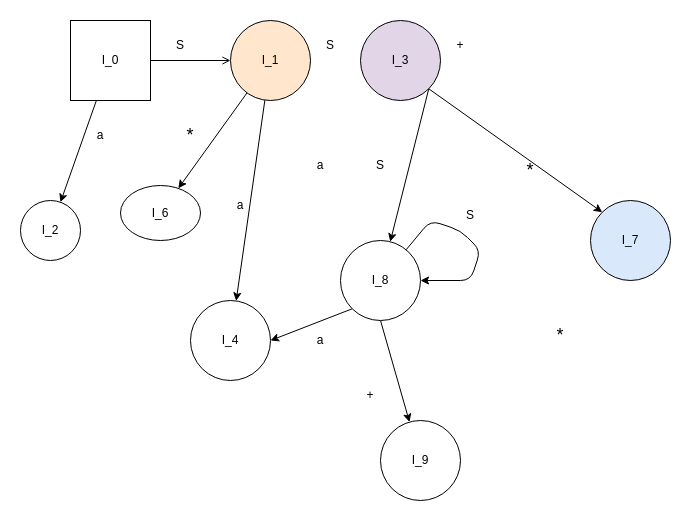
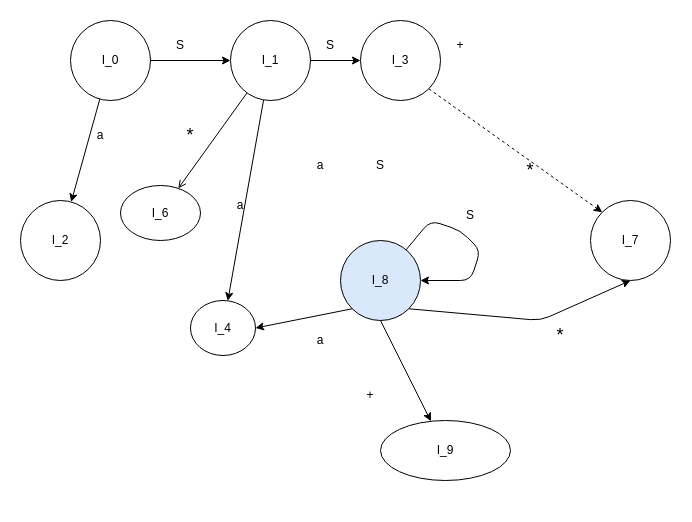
(111, 61) -> (111, 61)
(224, 61) -> (222, 61)
(271, 61) -> (271, 61)
none -> (332, 61)
(401, 61) -> (401, 61)
(513, 149) -> (513, 149)
(410, 163) -> none
(183, 182) -> (182, 183)
(51, 231) -> (61, 241)
(631, 241) -> (631, 241)
(381, 281) -> (381, 281)
none -> (516, 318)
(231, 341) -> (223, 328)
(421, 461) -> (446, 451)
